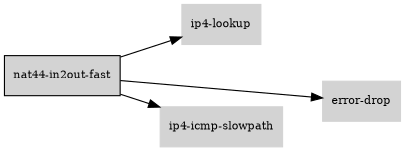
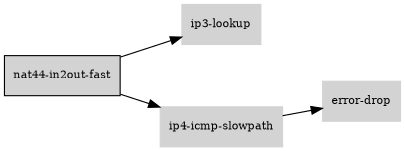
(221, 24) -> (221, 24)
(216, 89) -> (297, 113)
